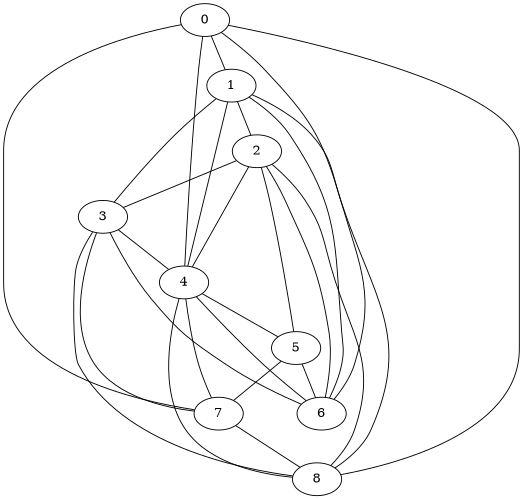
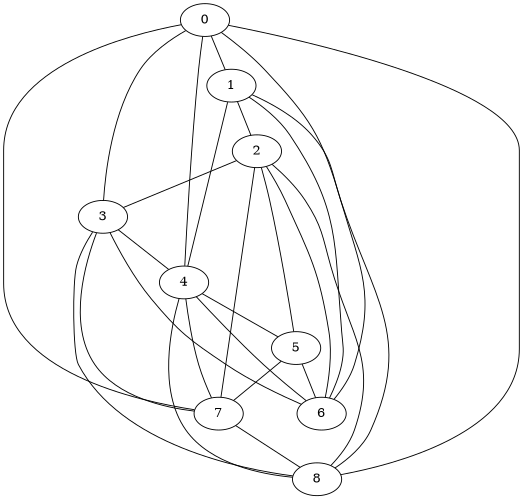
(162, 148) -> (123, 104)
(221, 217) -> (238, 282)
